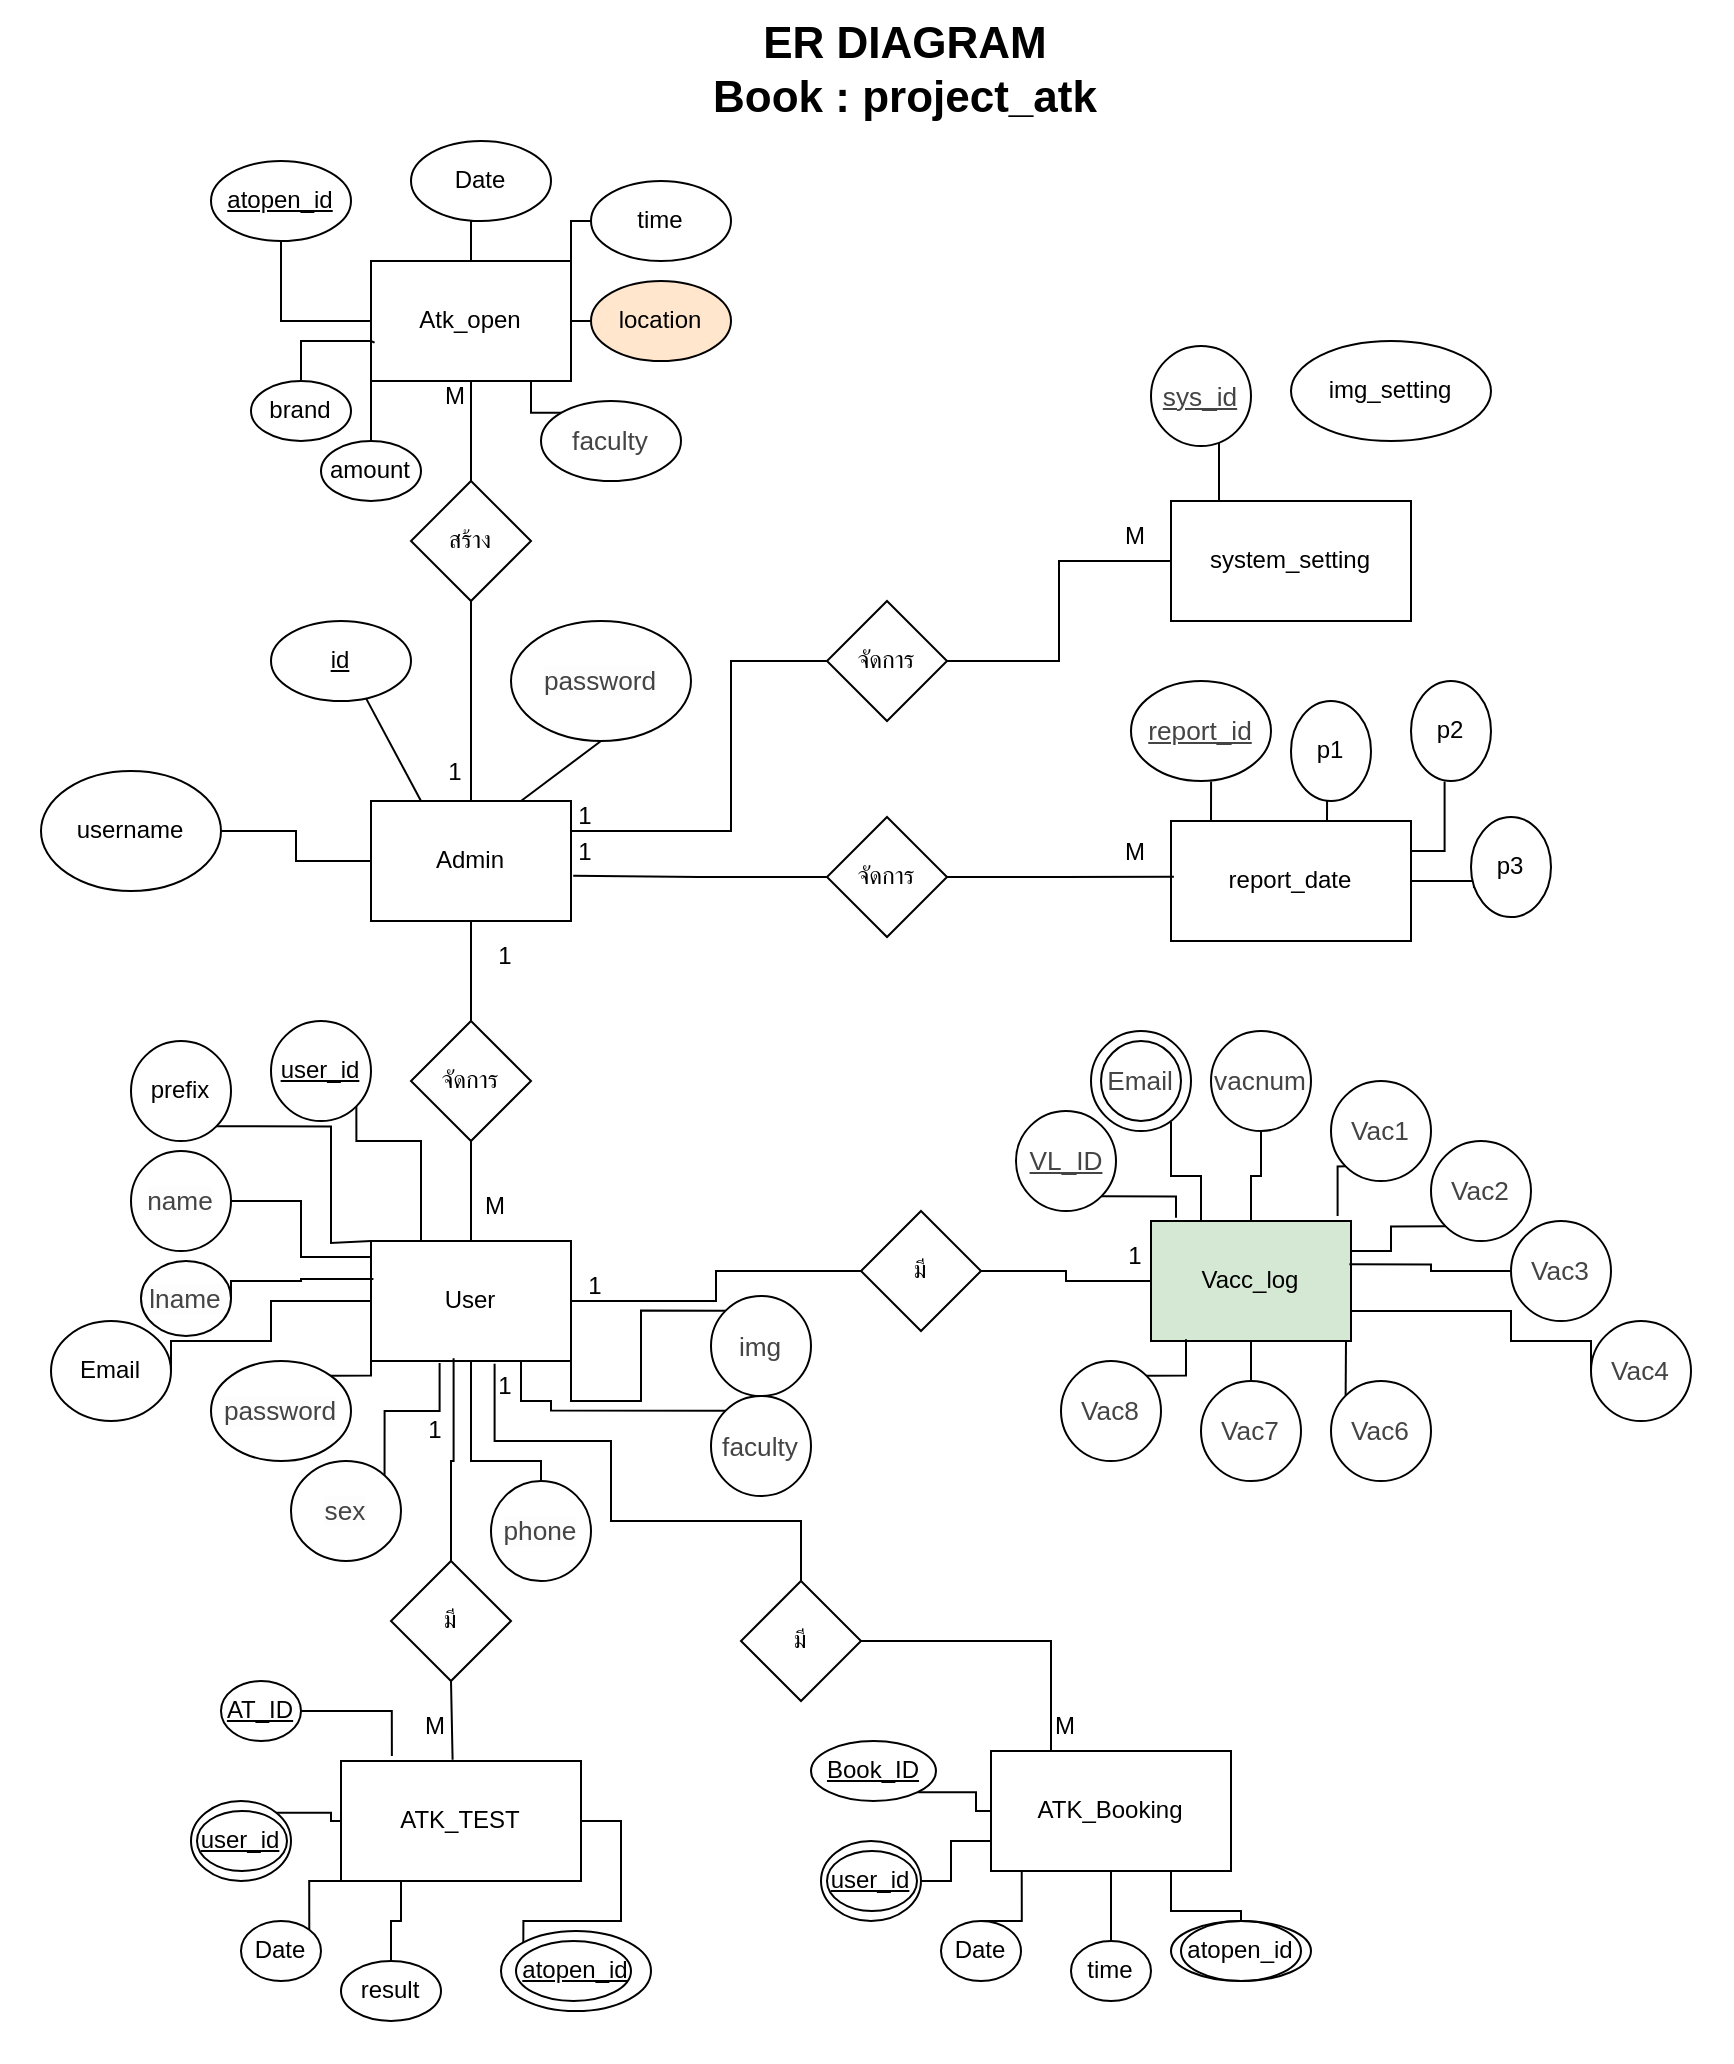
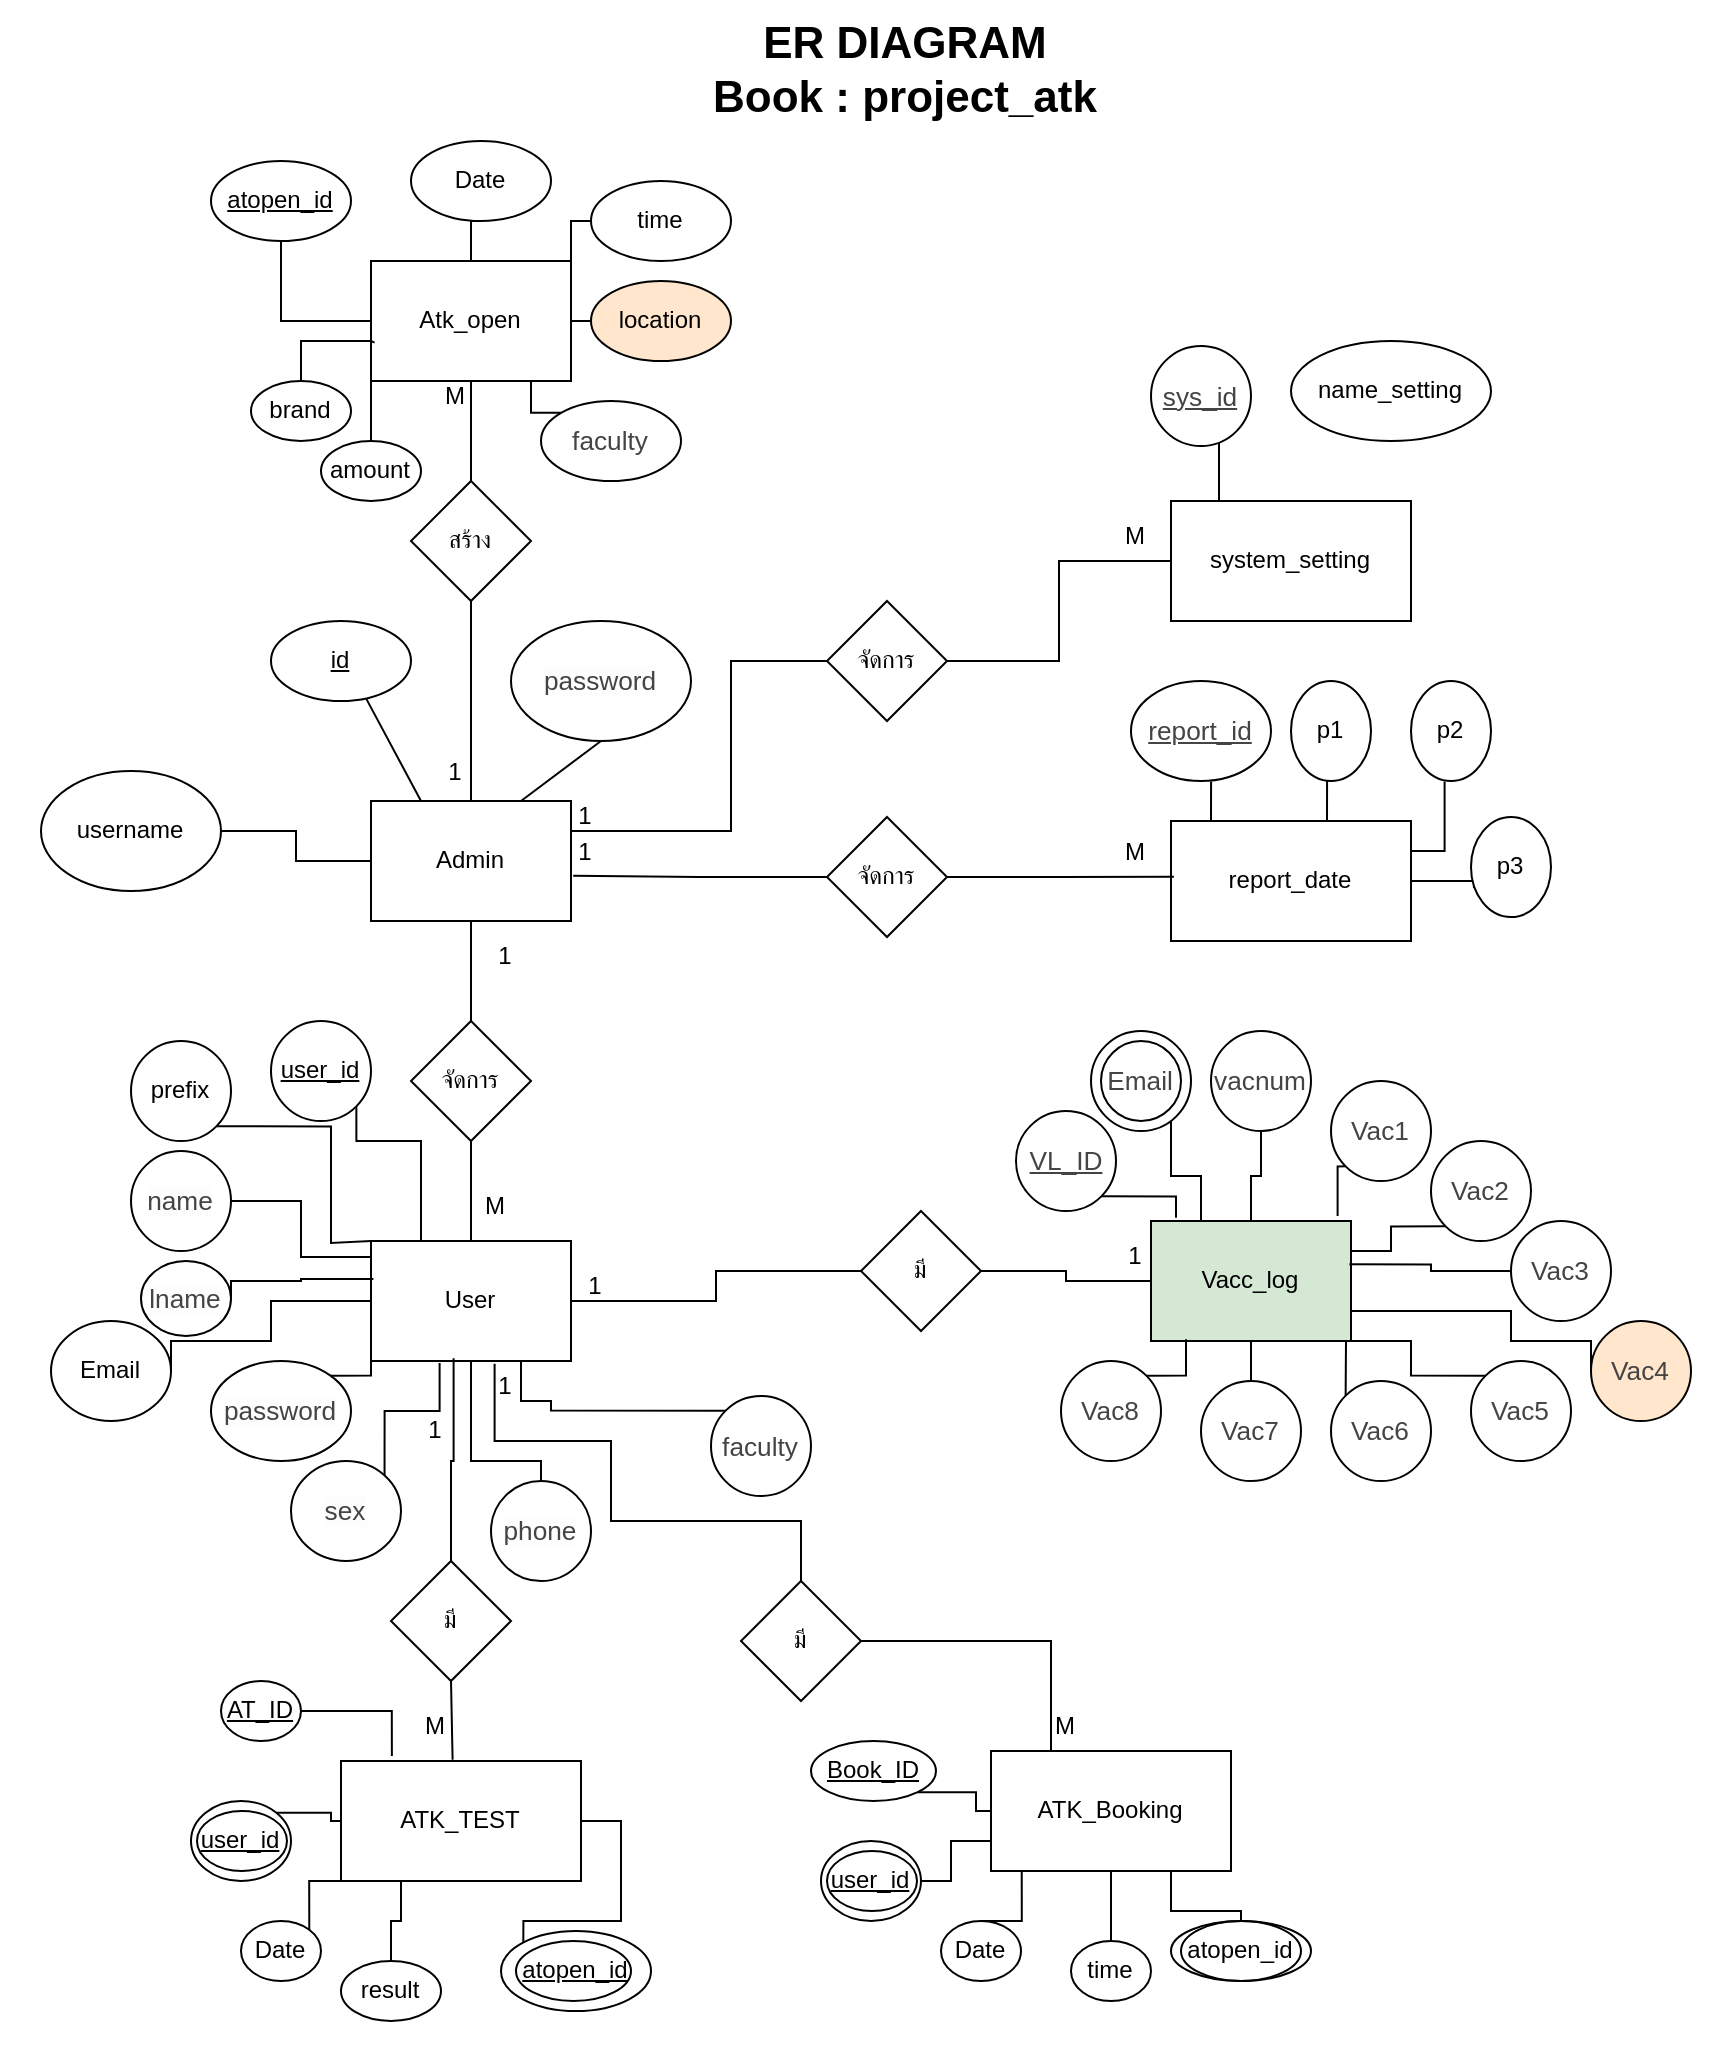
(1391, 391) -> (1391, 391)
(1331, 751) -> (1331, 731)
(761, 1346) -> none
none -> (1411, 1365)
(641, 1369) -> none
(1641, 1371) -> (1641, 1371)
none -> (1521, 1411)
